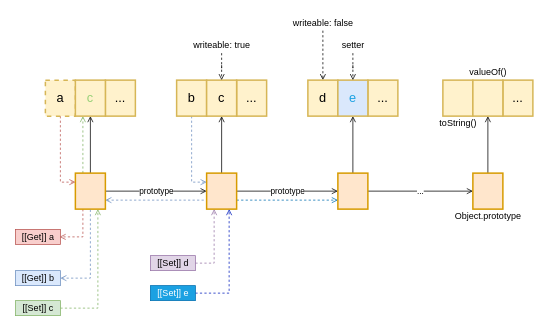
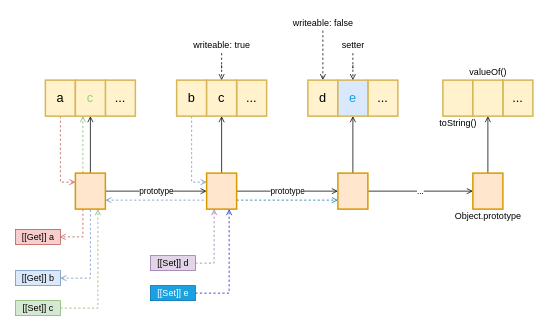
(60, 98) -> (60, 98)
